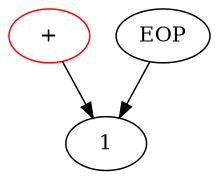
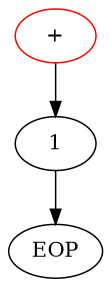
(138, 83) -> (56, 190)
